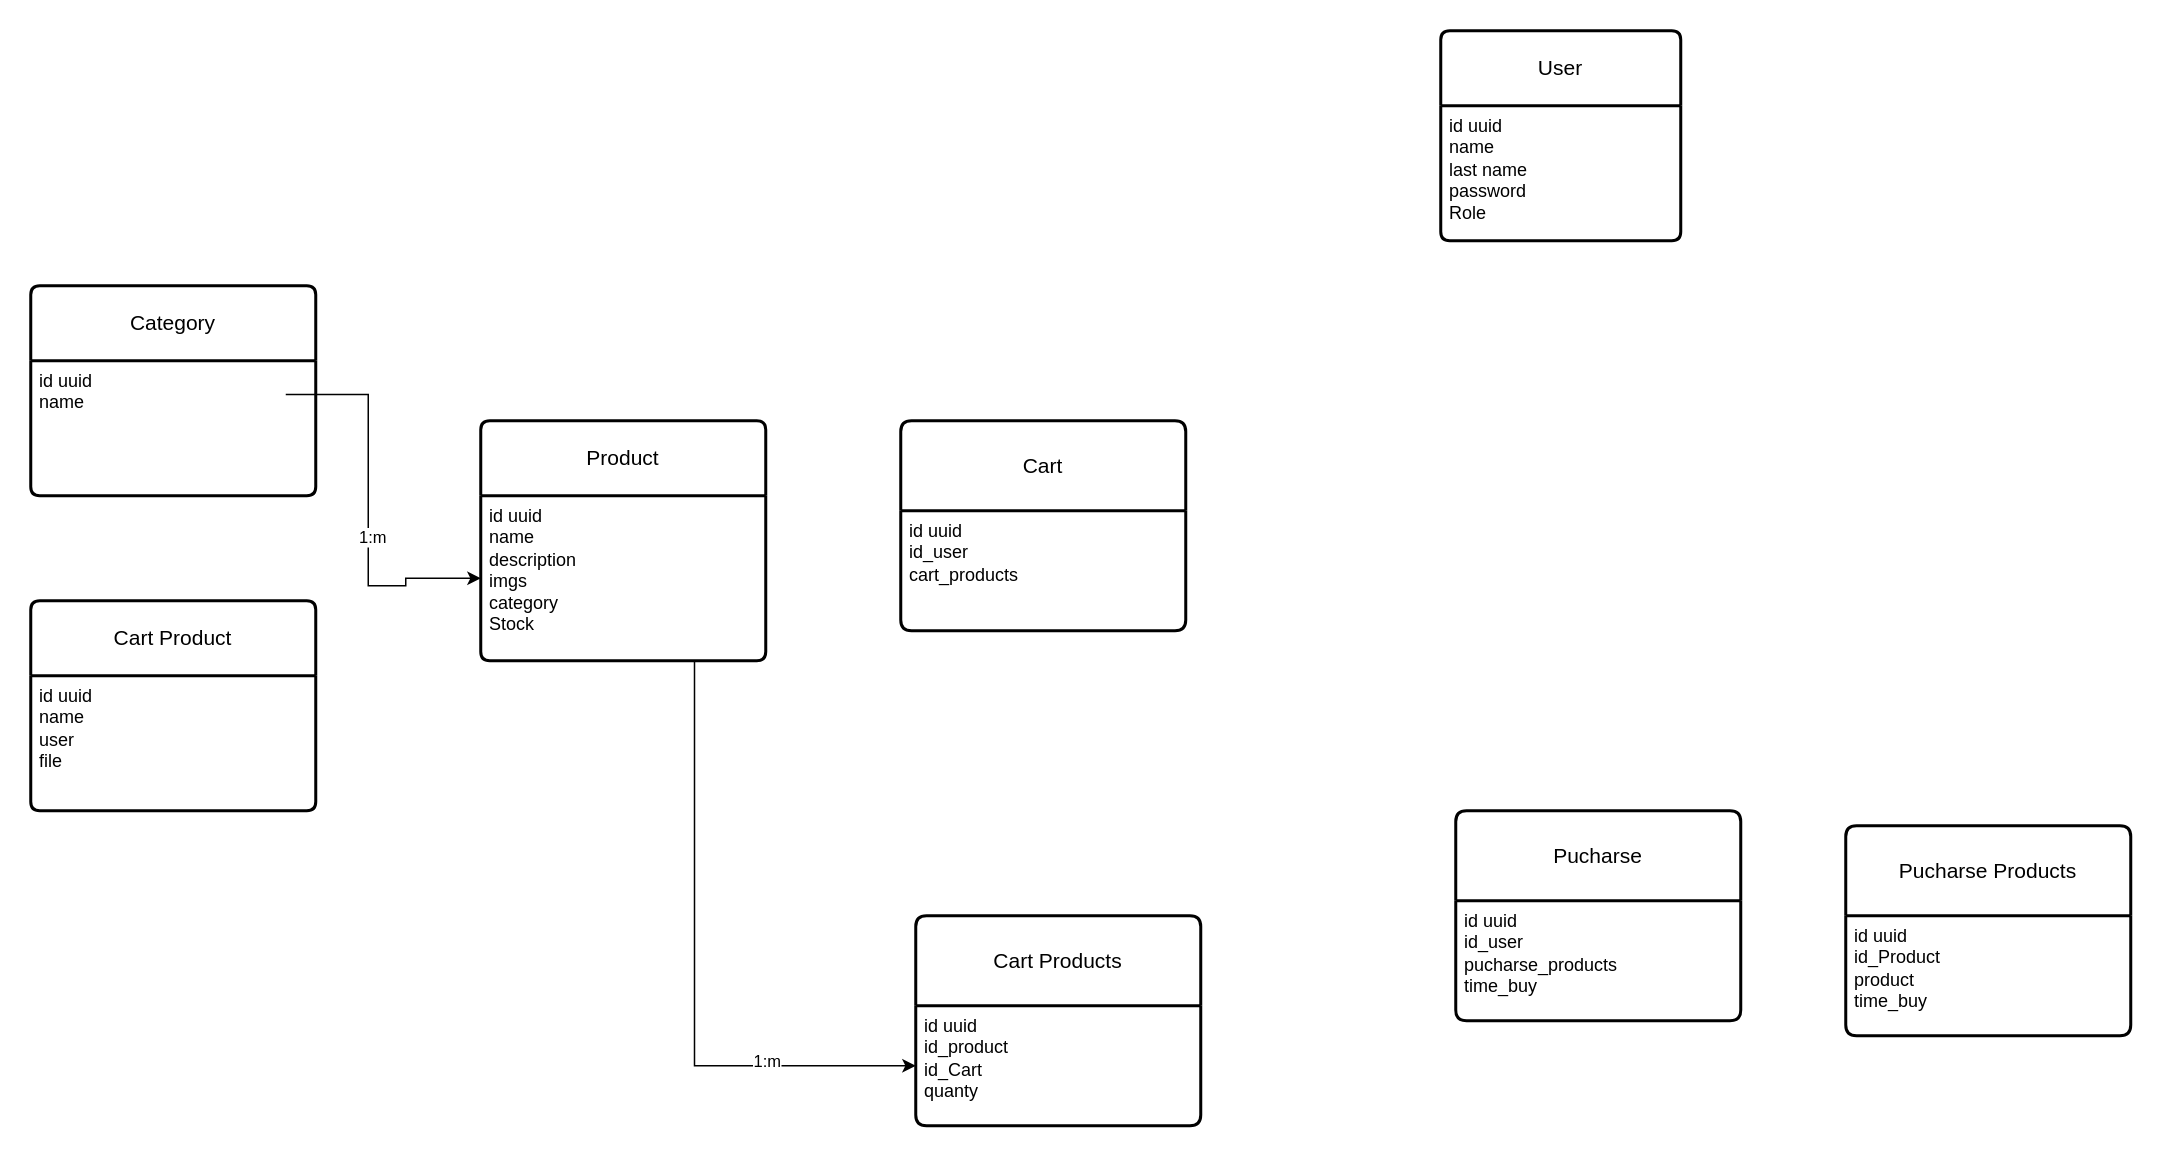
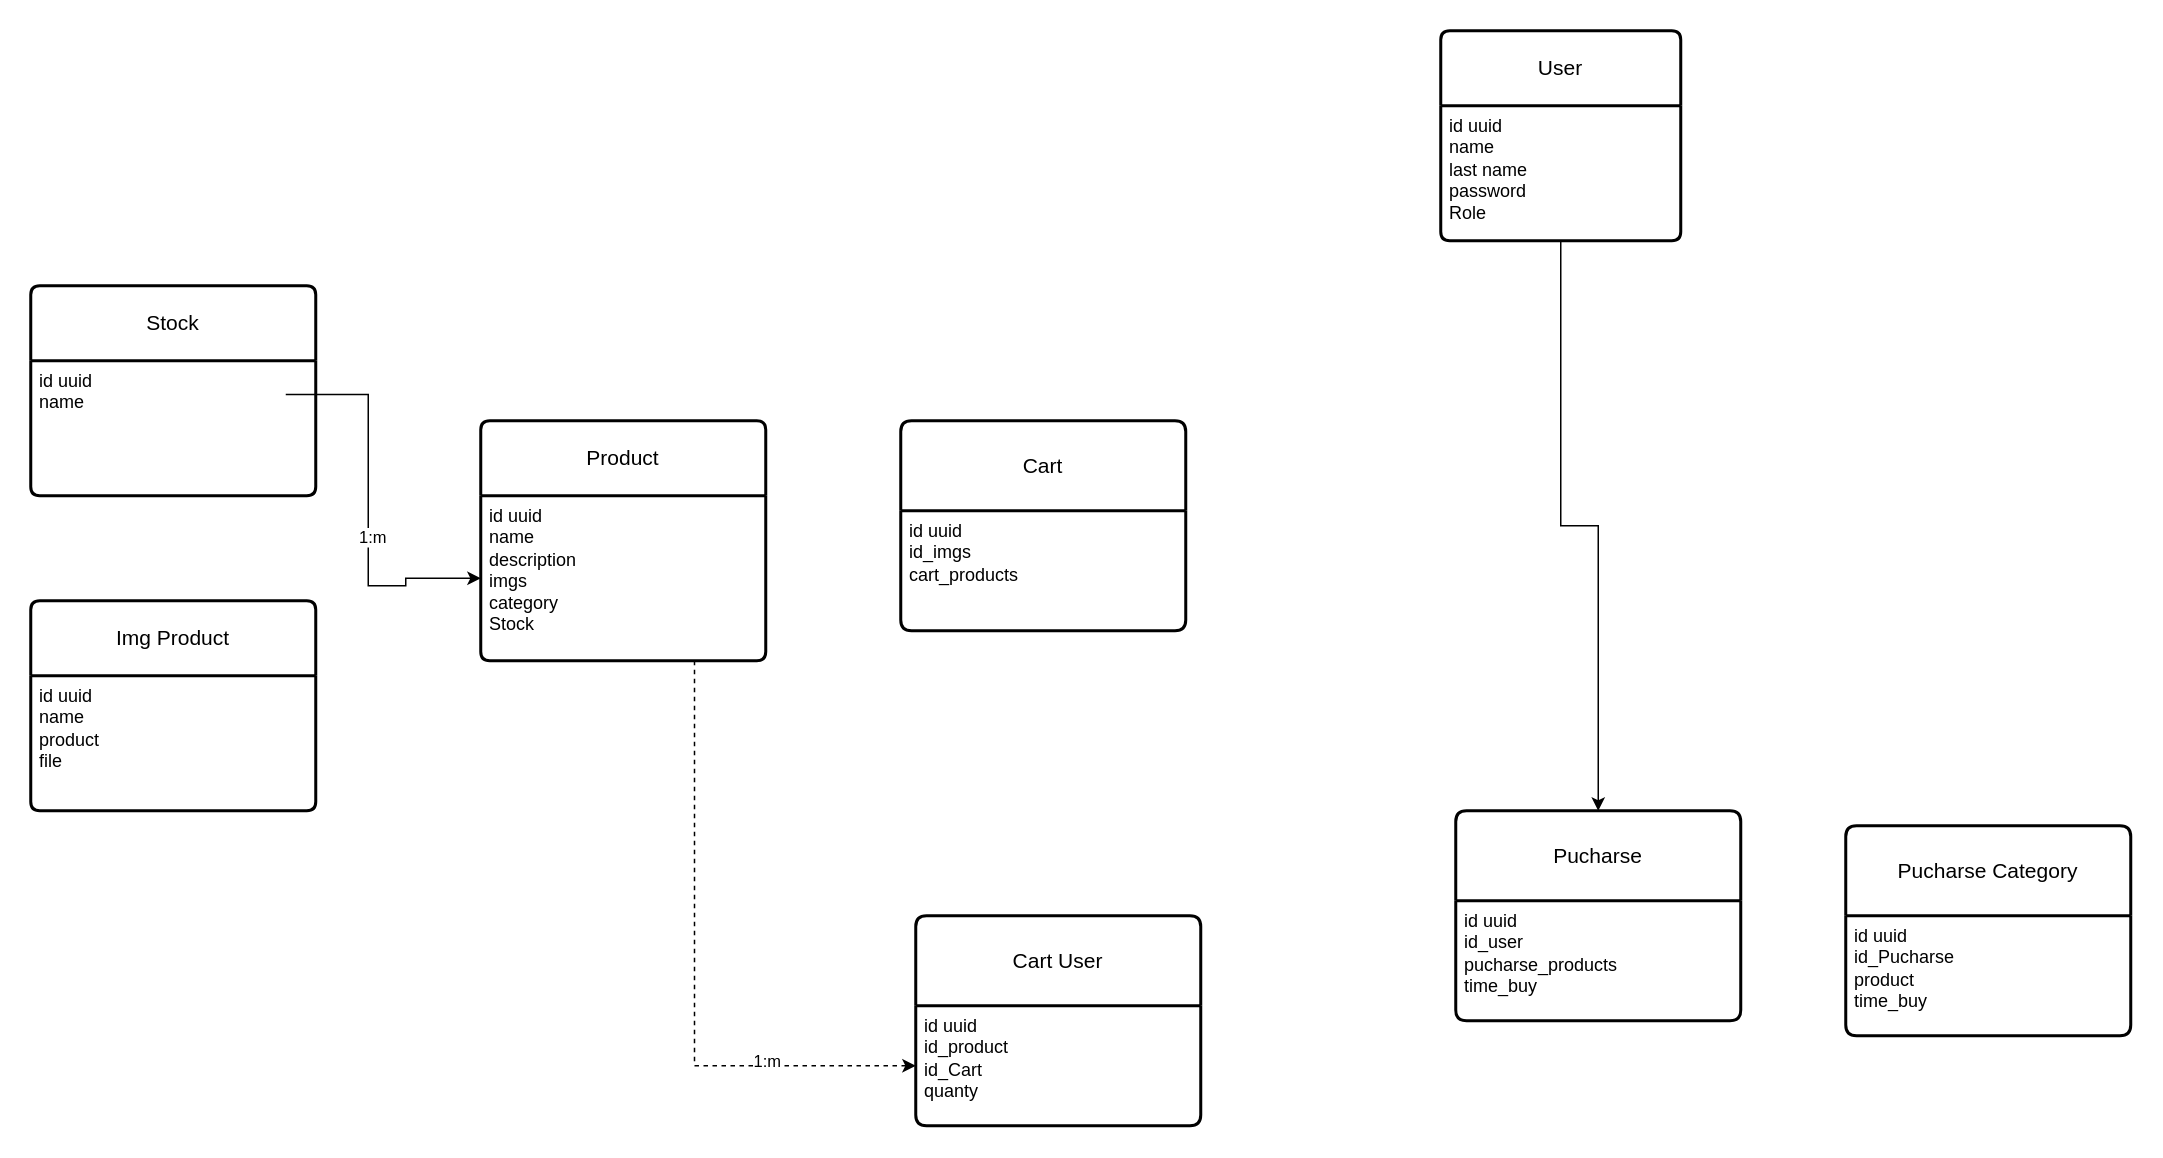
(173, 323) -> (173, 323)
none -> (1575, 526)
(975, 554) -> (975, 554)
(173, 638) -> (173, 638)
(68, 729) -> (75, 729)
(1988, 871) -> (1988, 871)
(695, 891) -> (695, 891)
(1058, 961) -> (1058, 961)
(1903, 969) -> (1908, 969)
